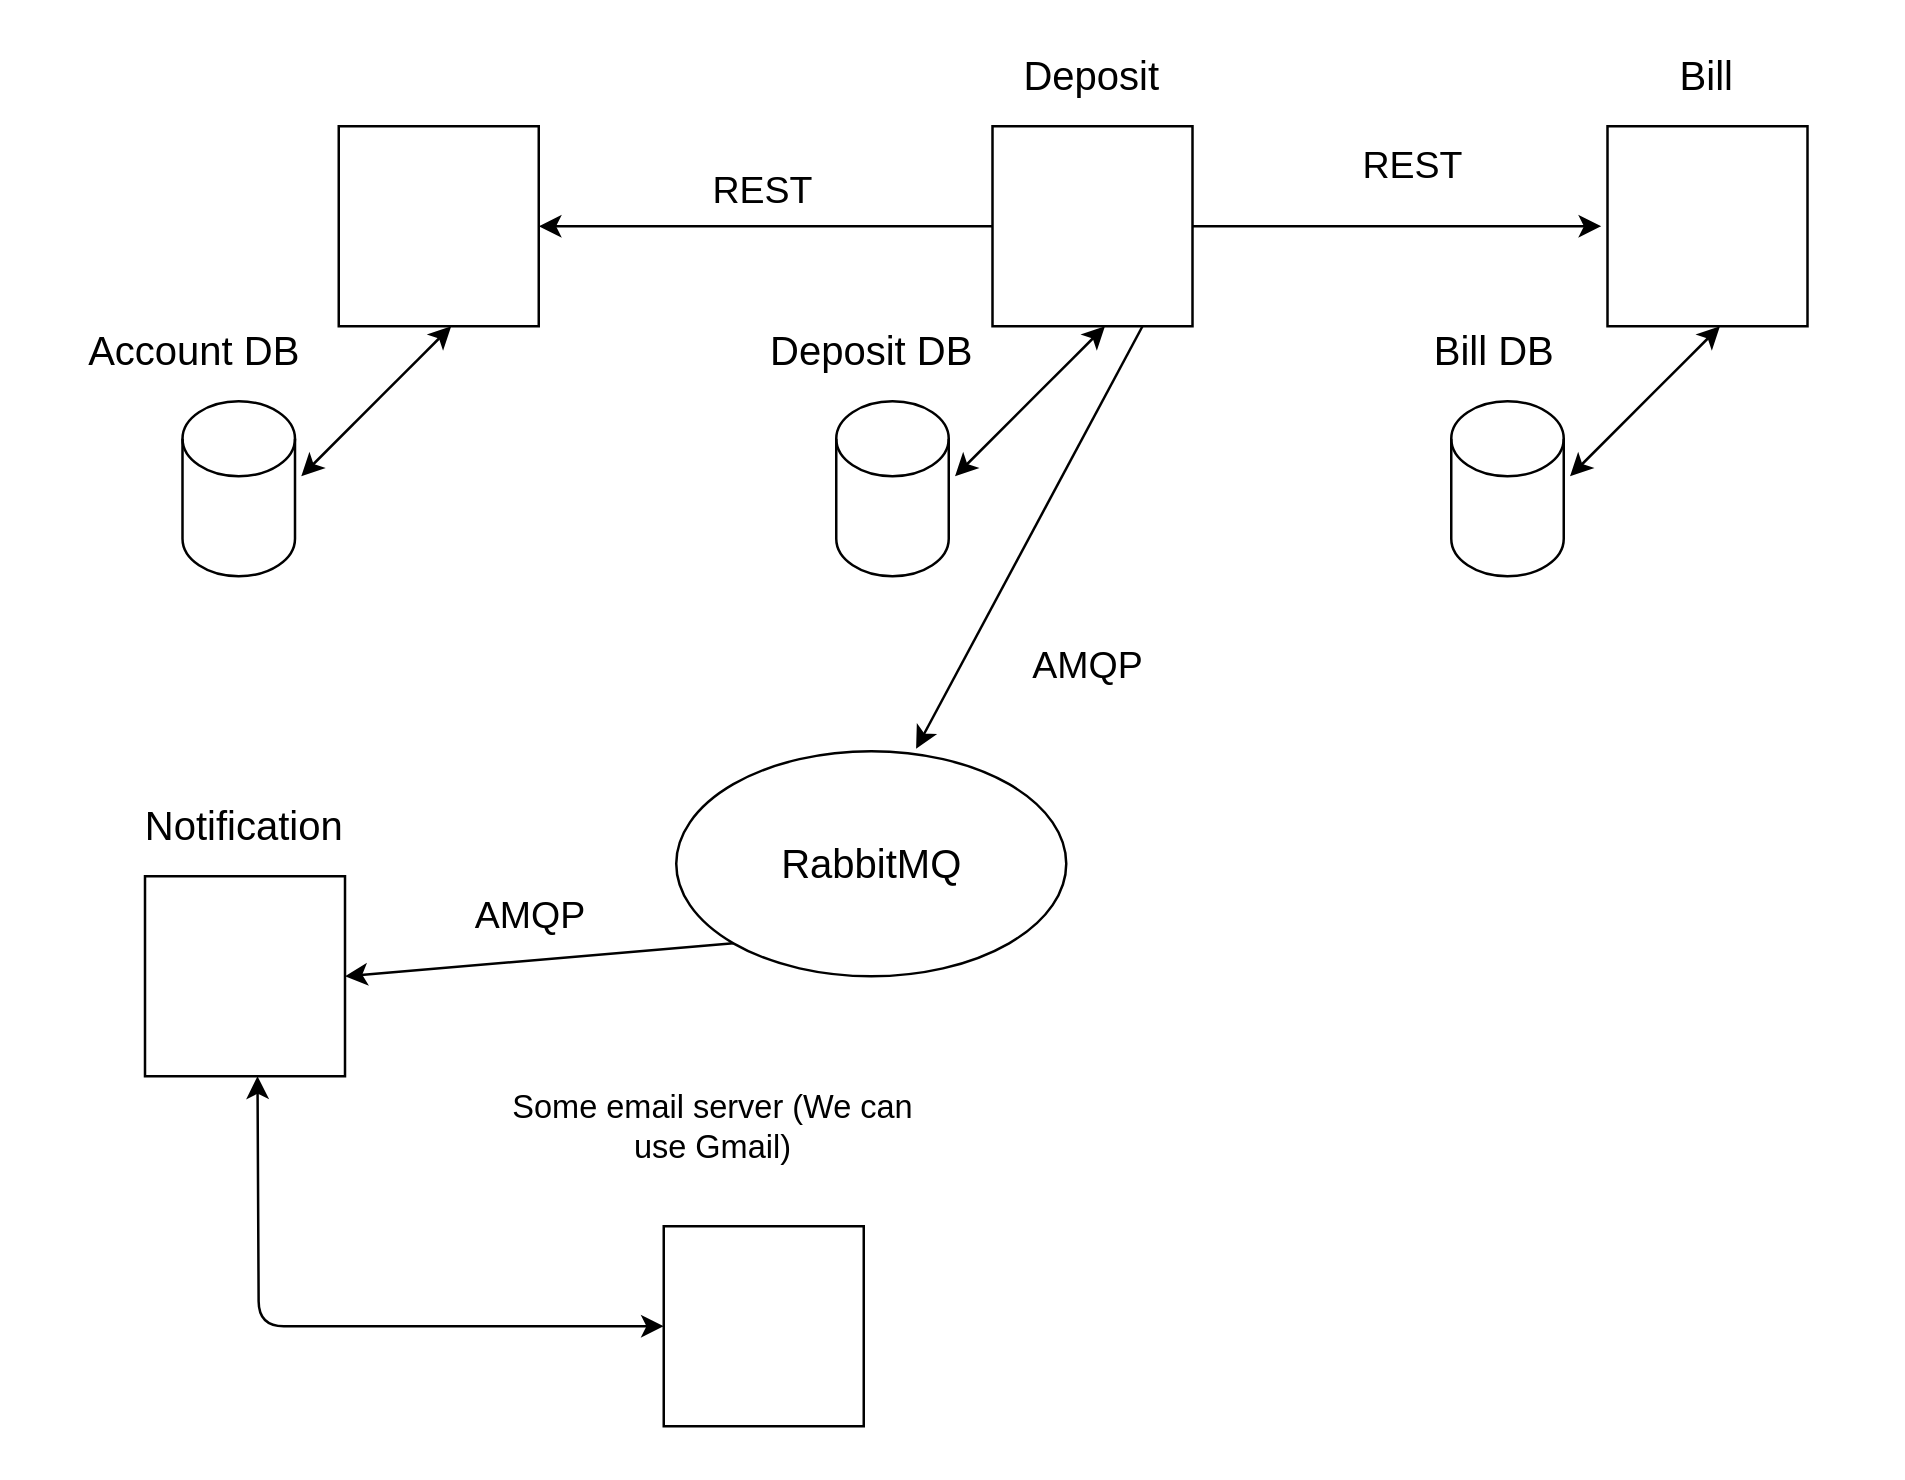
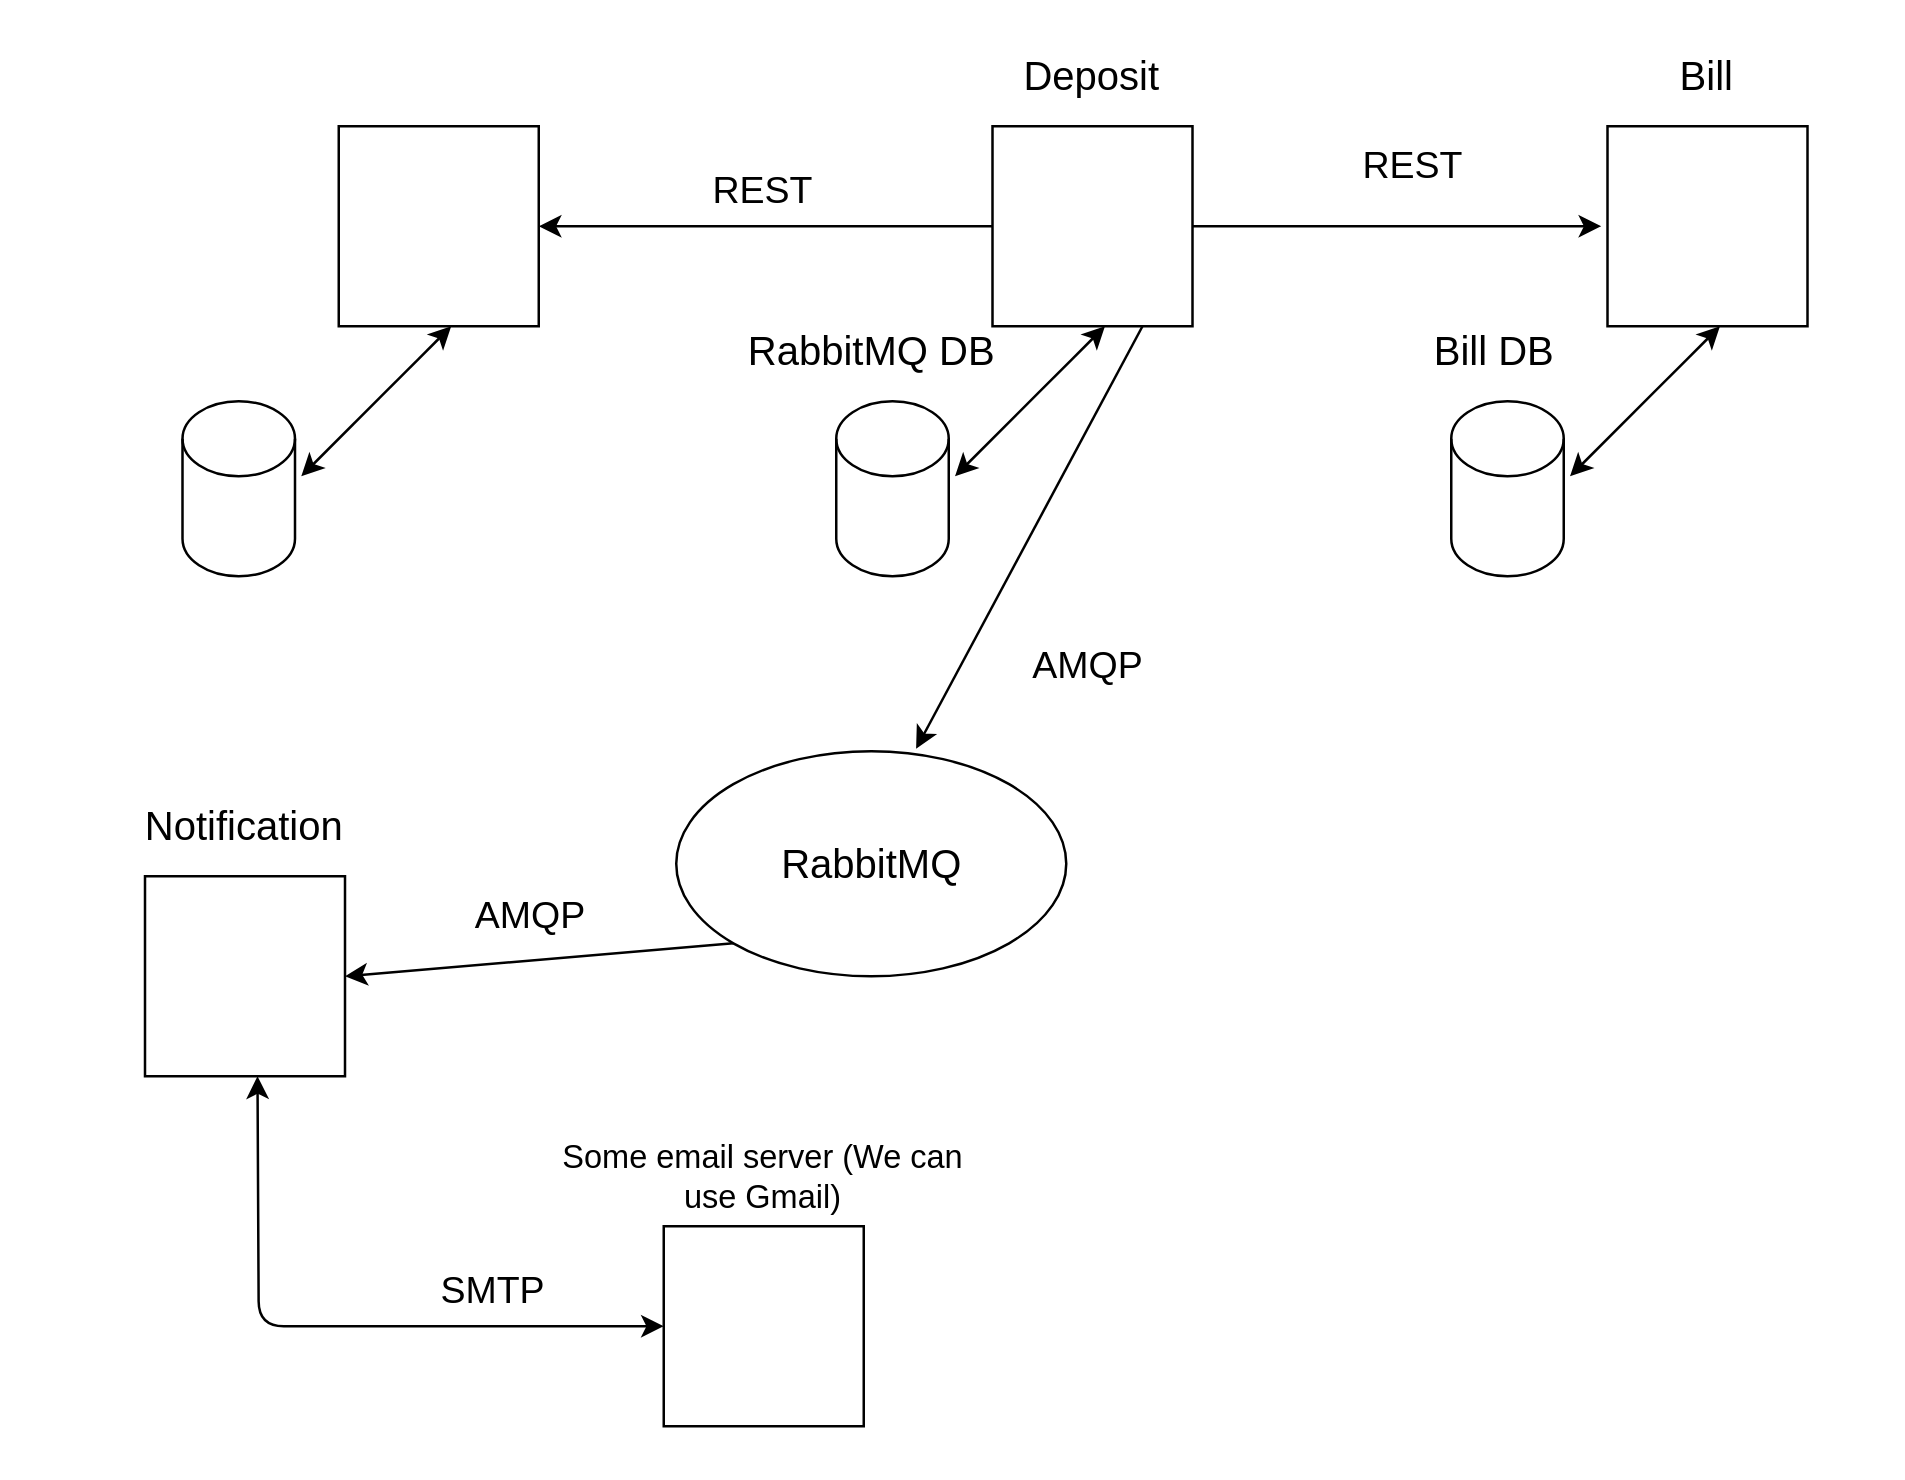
(195, 351) -> none
(873, 351) -> (873, 351)
(714, 1126) -> (764, 1176)
none -> (493, 1289)
